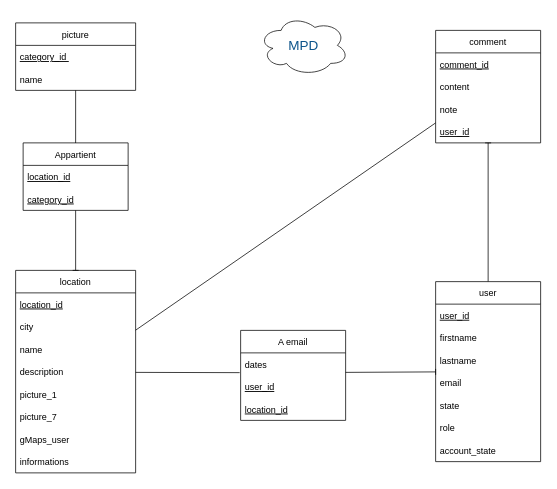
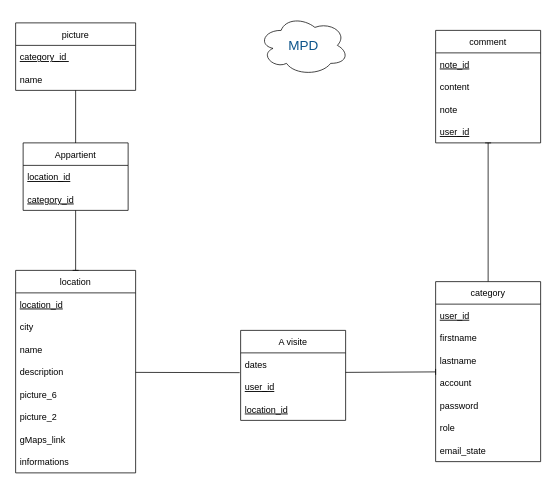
(464, 65) -> (456, 65)
(285, 227) -> none
(488, 293) -> (488, 293)
(293, 342) -> (293, 342)
(450, 383) -> (457, 383)
(41, 395) -> (41, 395)
(452, 406) -> (460, 406)
(41, 417) -> (41, 417)
(45, 440) -> (42, 440)
(472, 451) -> (465, 451)
